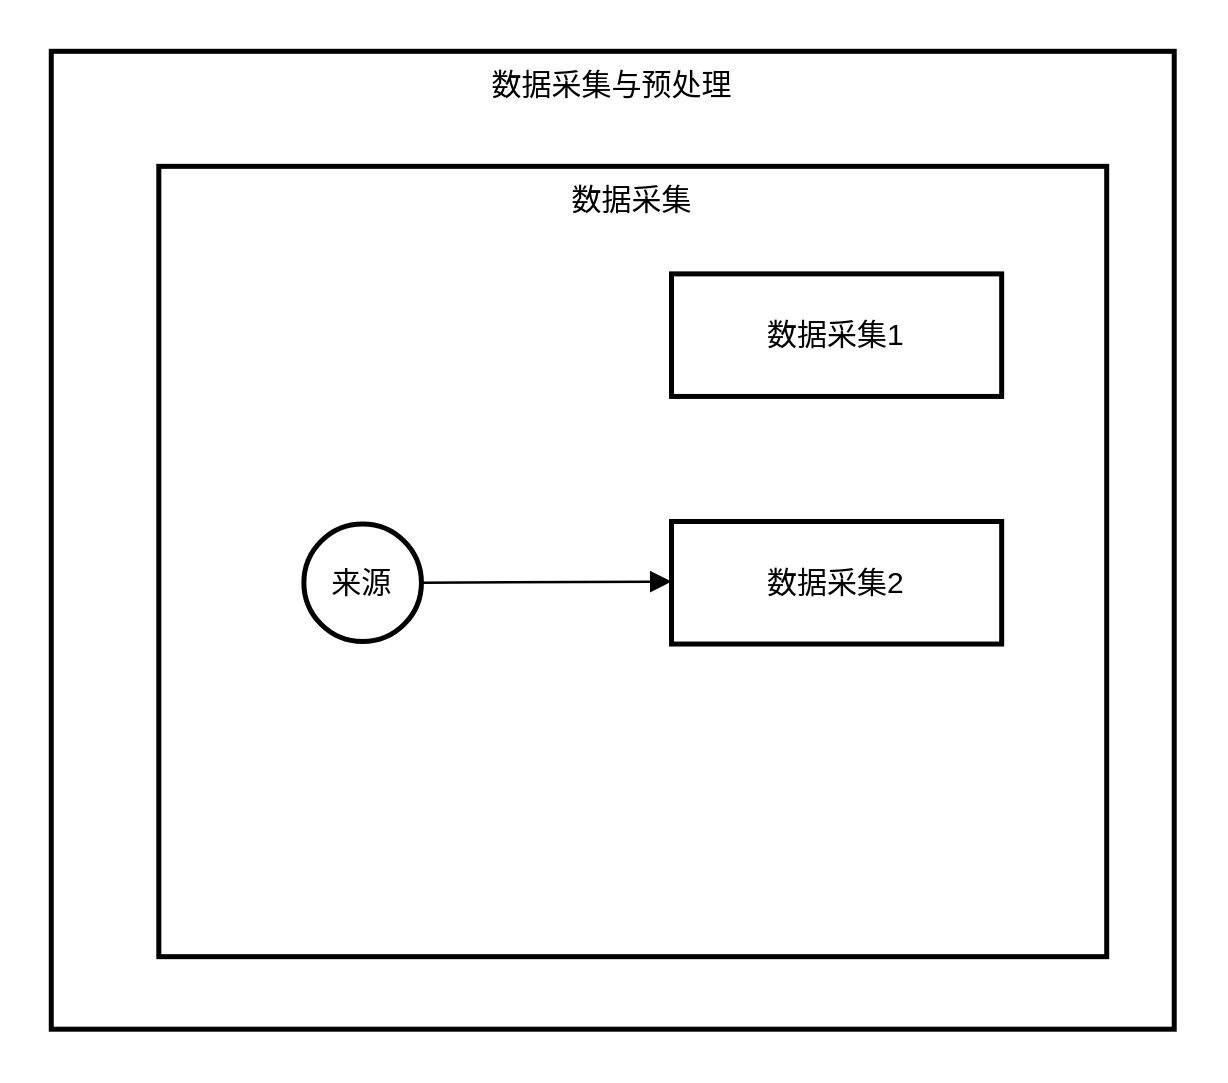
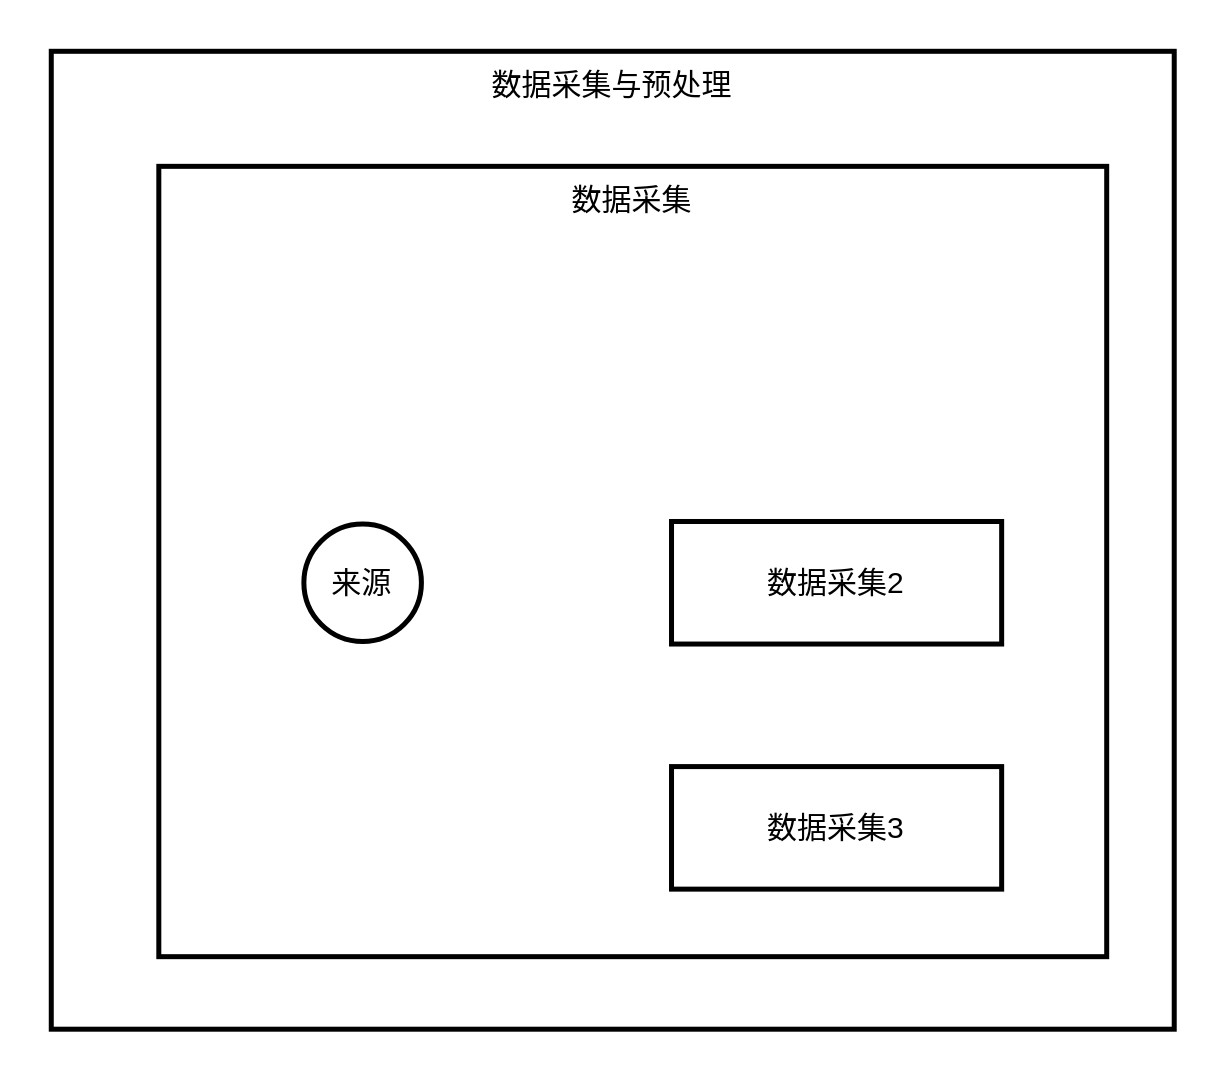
(836, 335) -> none
(538, 582) -> none
none -> (836, 828)
